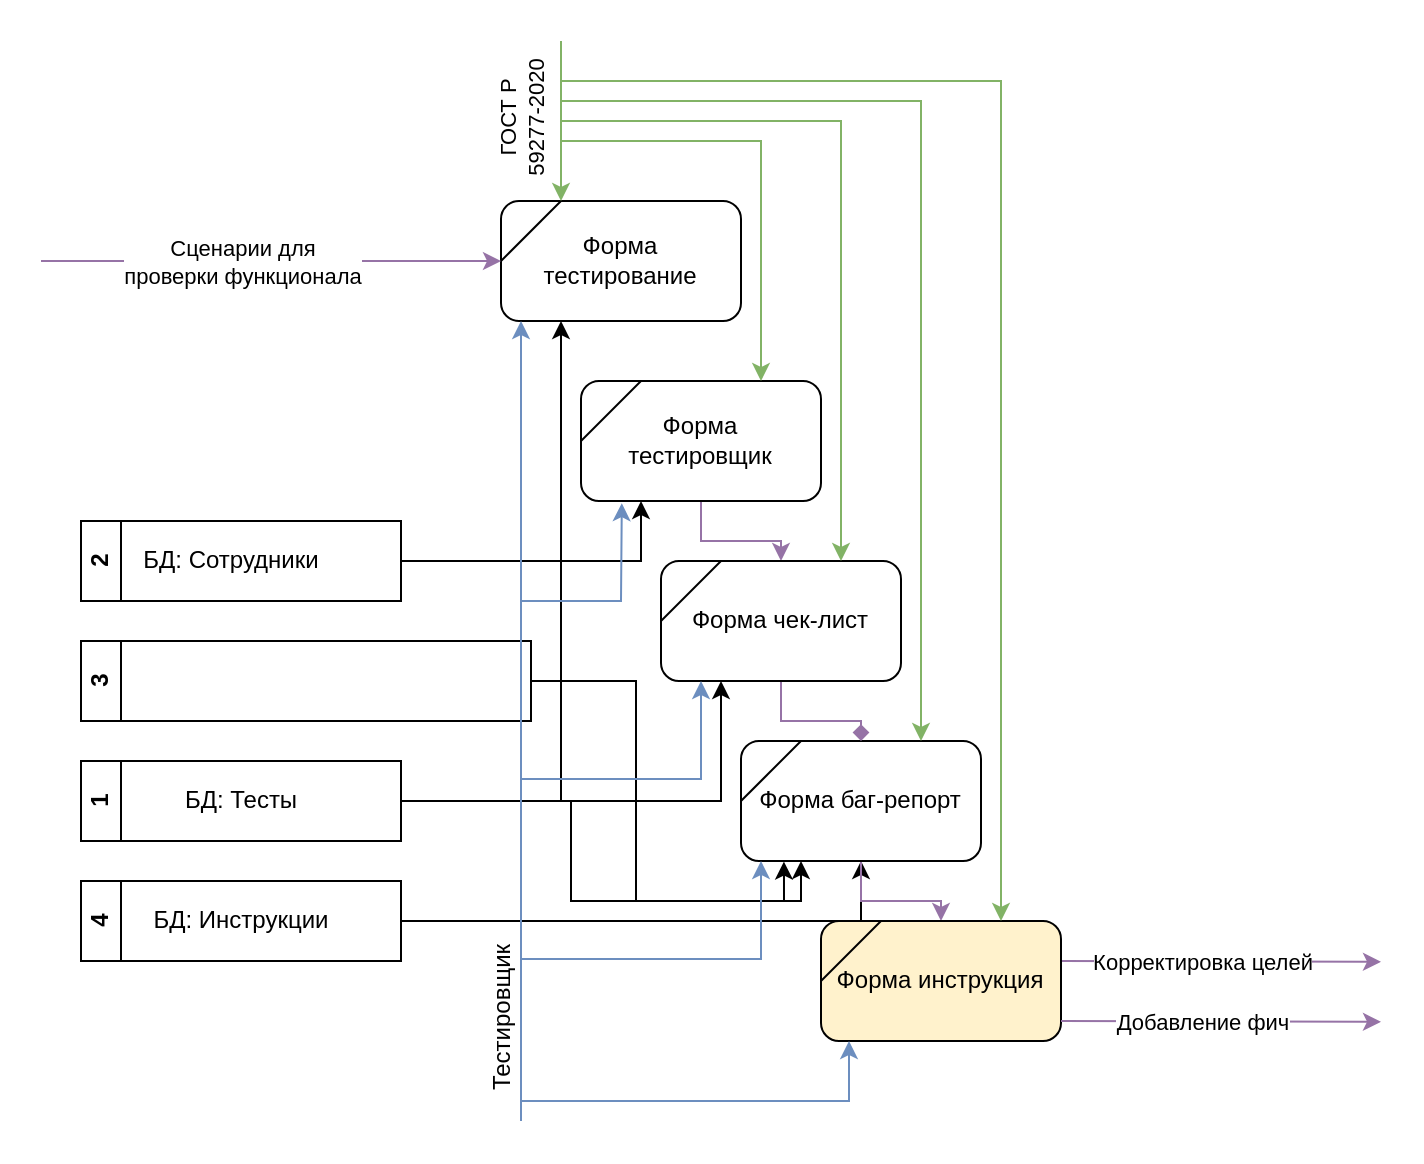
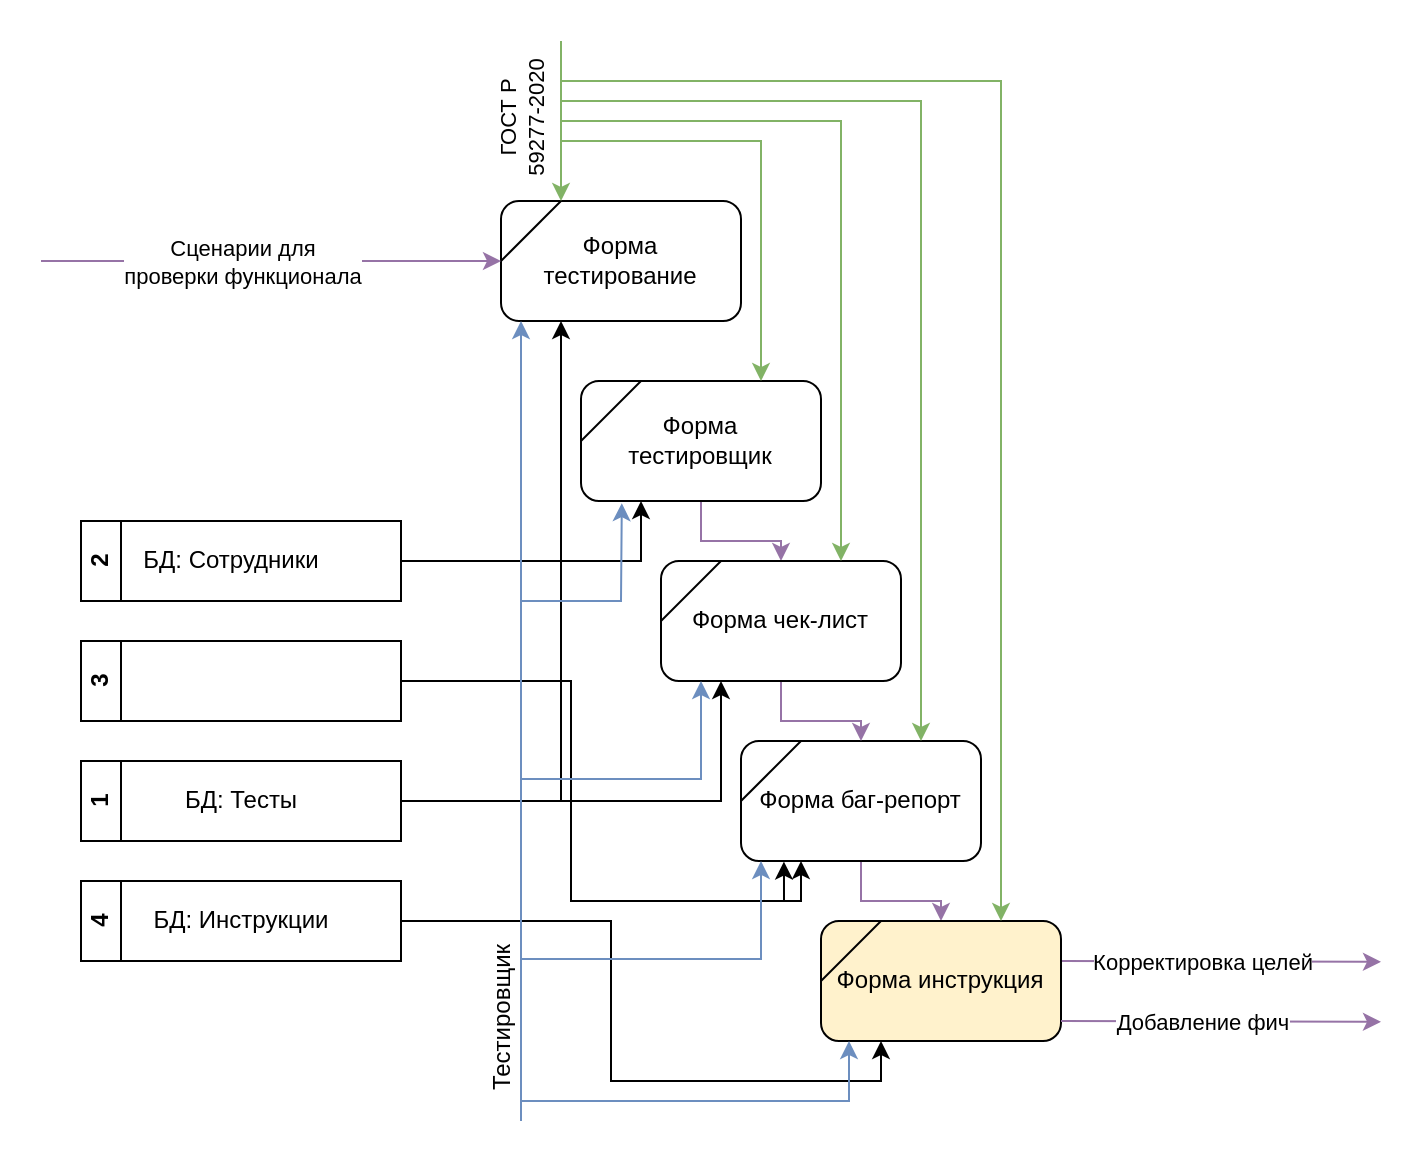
(306, 681) -> (241, 681)
(861, 724) -> (861, 726)
(722, 921) -> (678, 1081)
